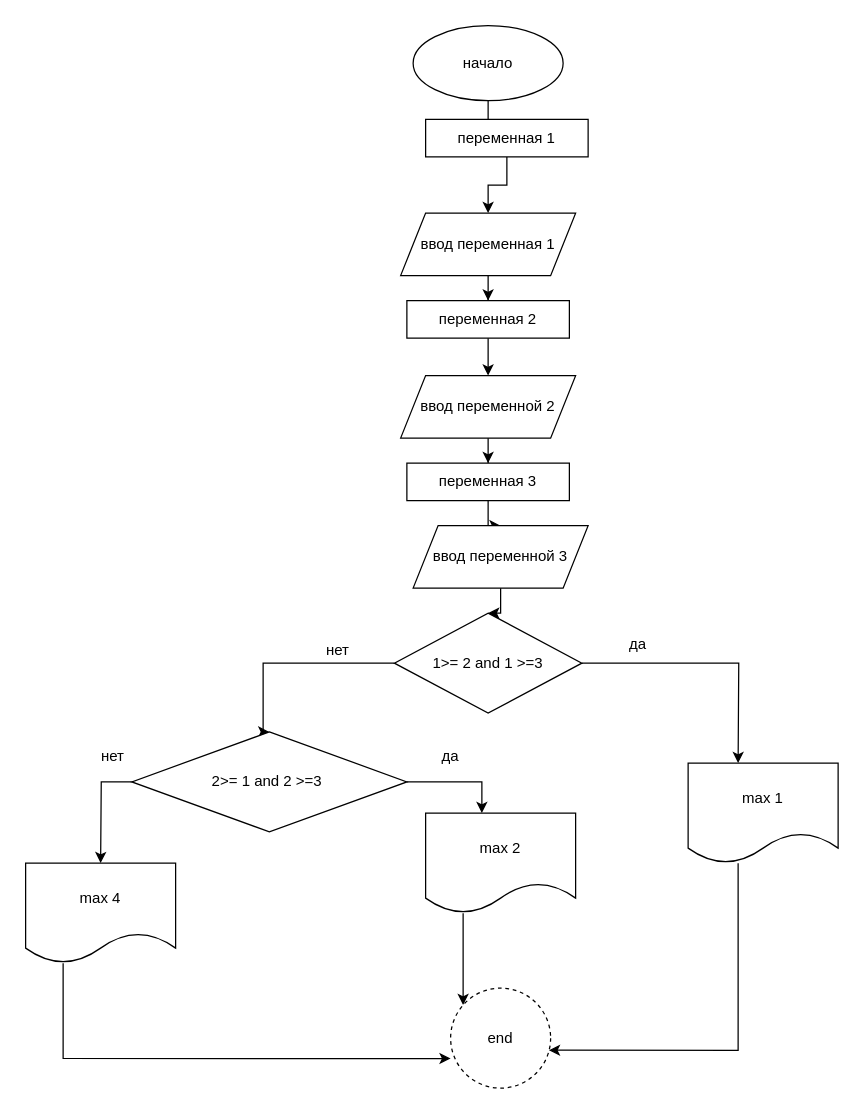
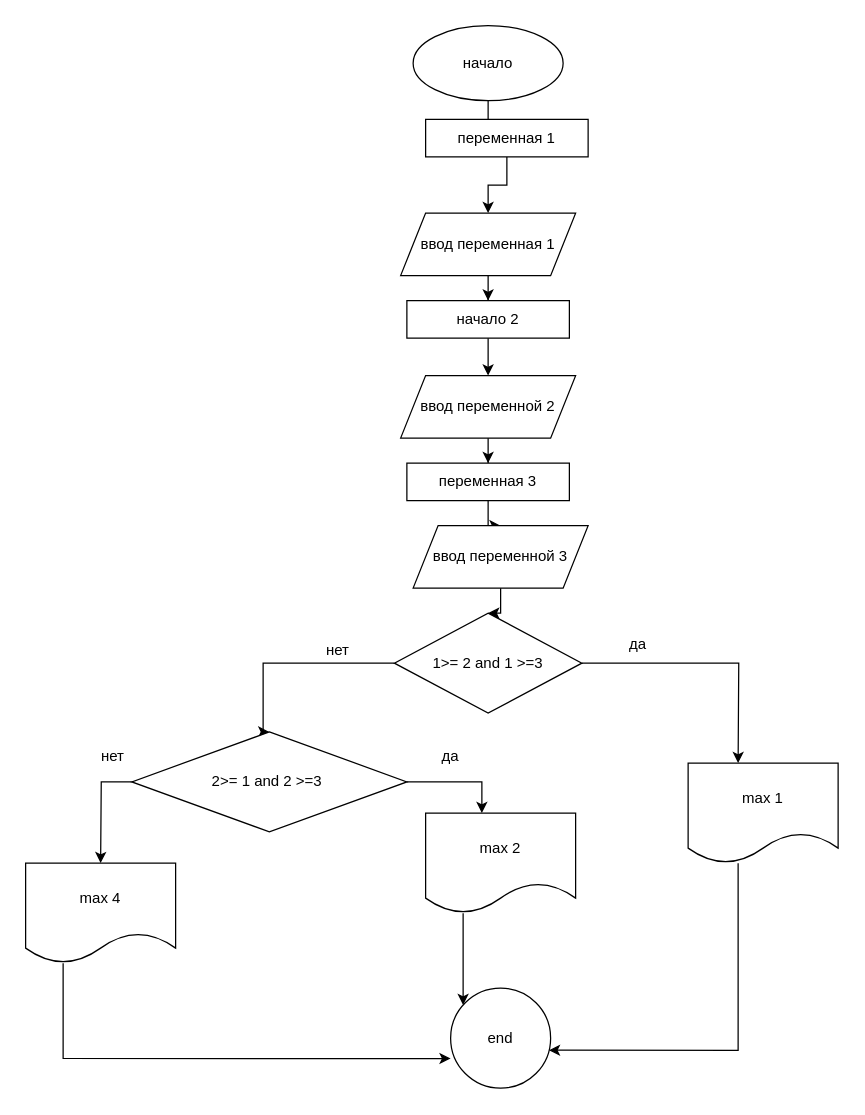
(488, 319) -> (488, 319)
(501, 1038) -> (501, 1038)
